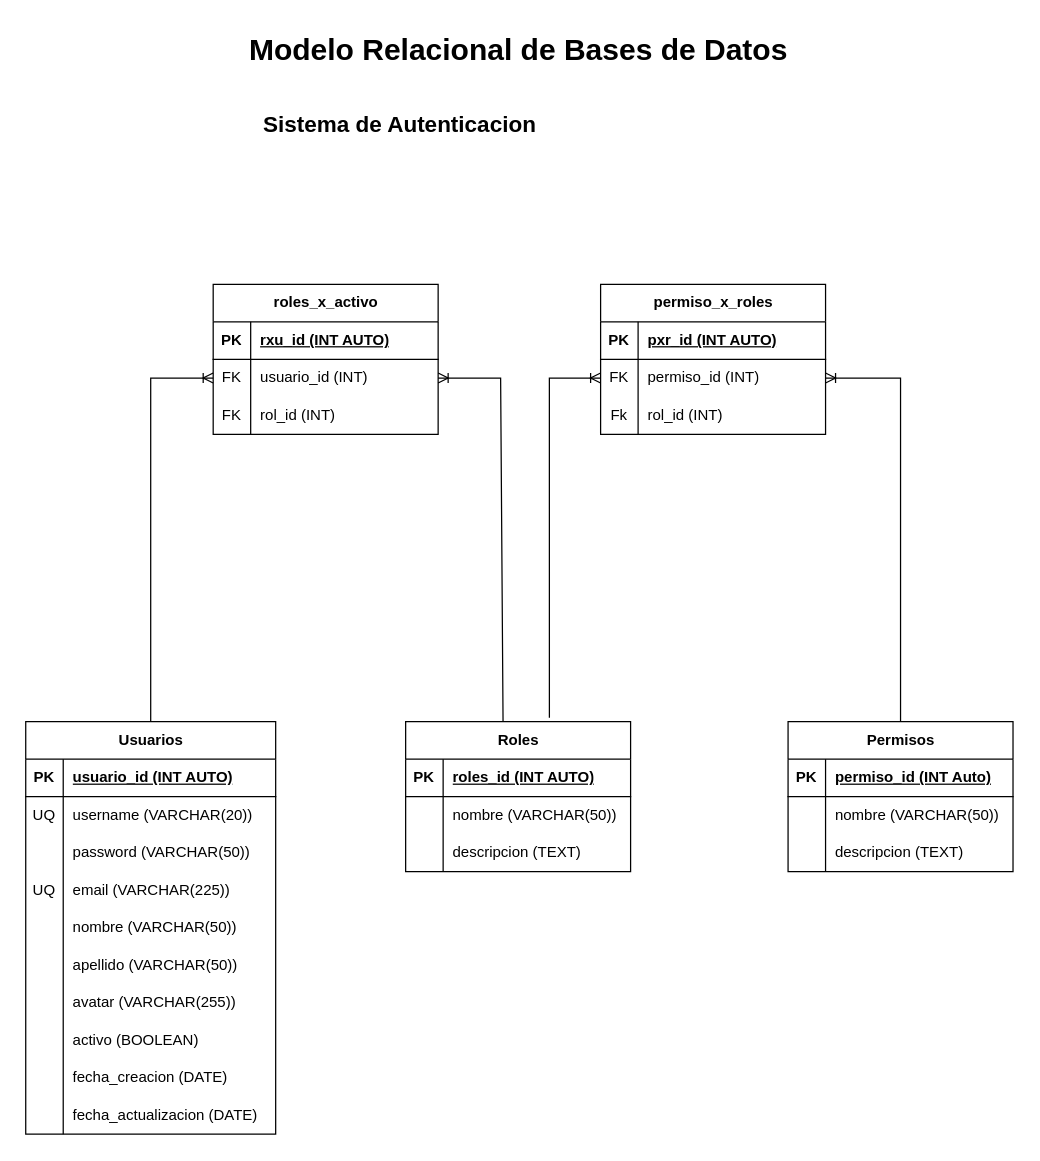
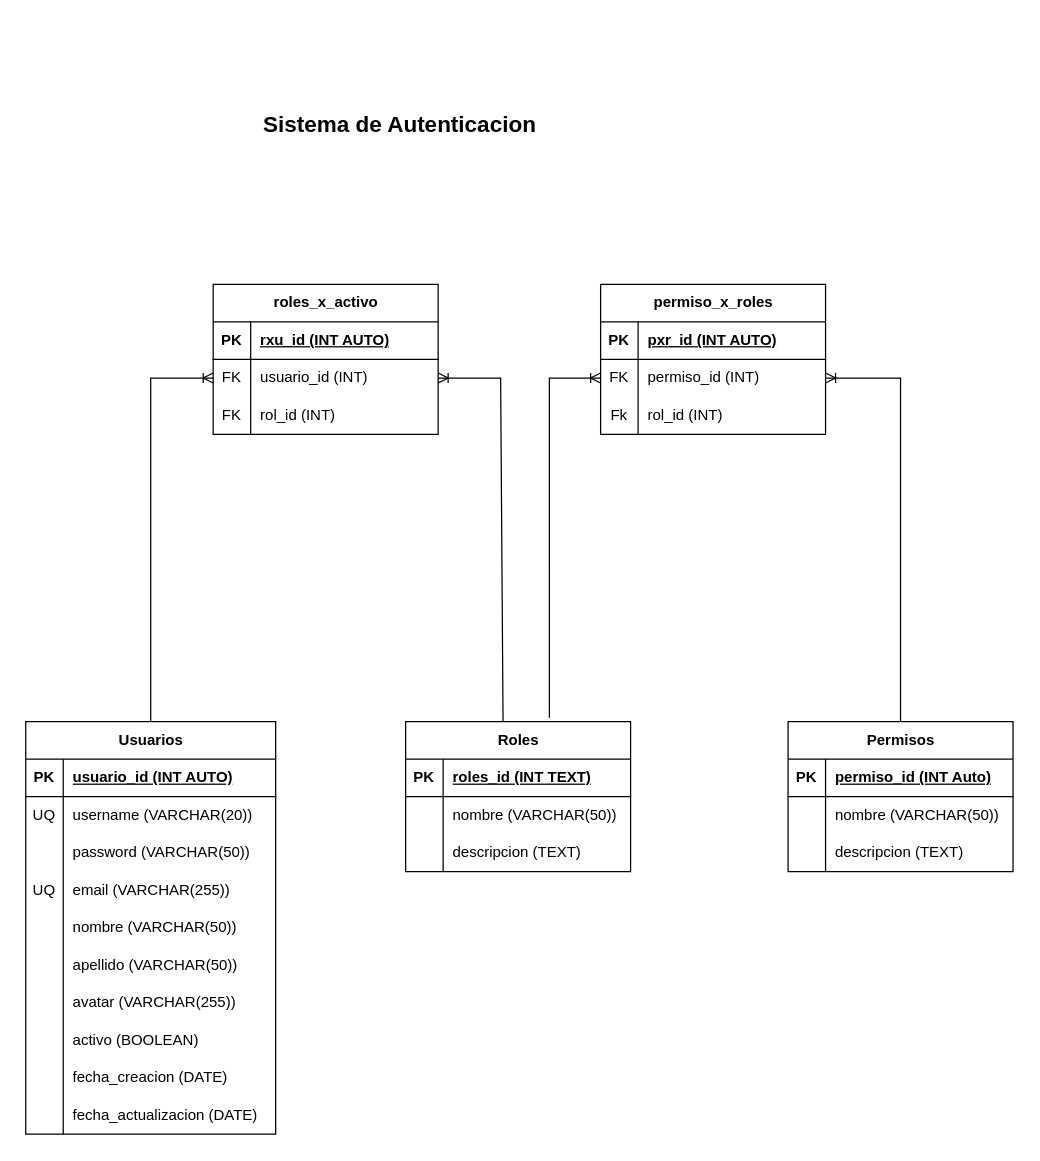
(518, 51) -> none
(525, 778) -> (525, 778)
(151, 891) -> (151, 891)
